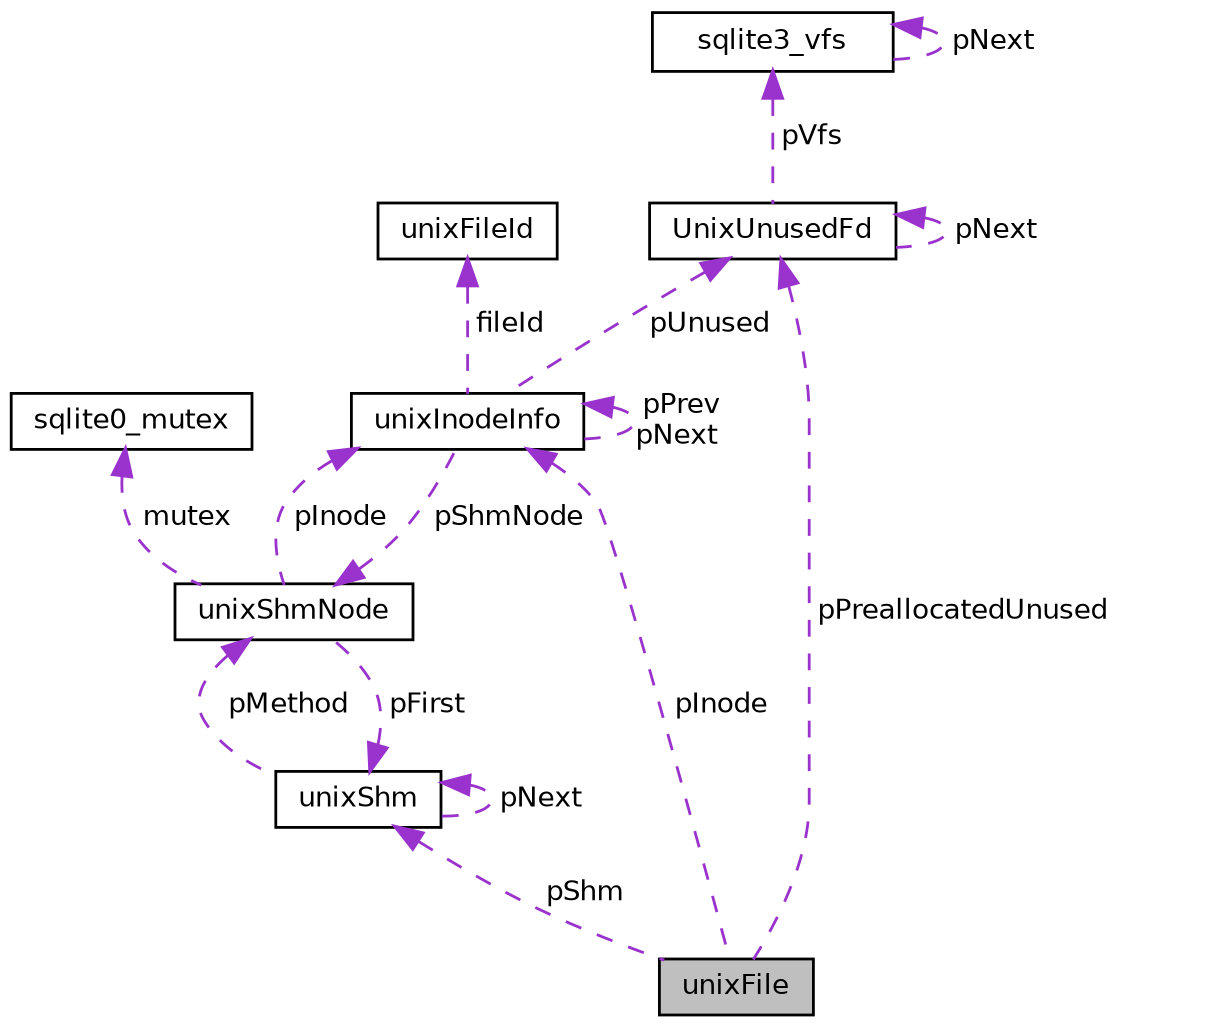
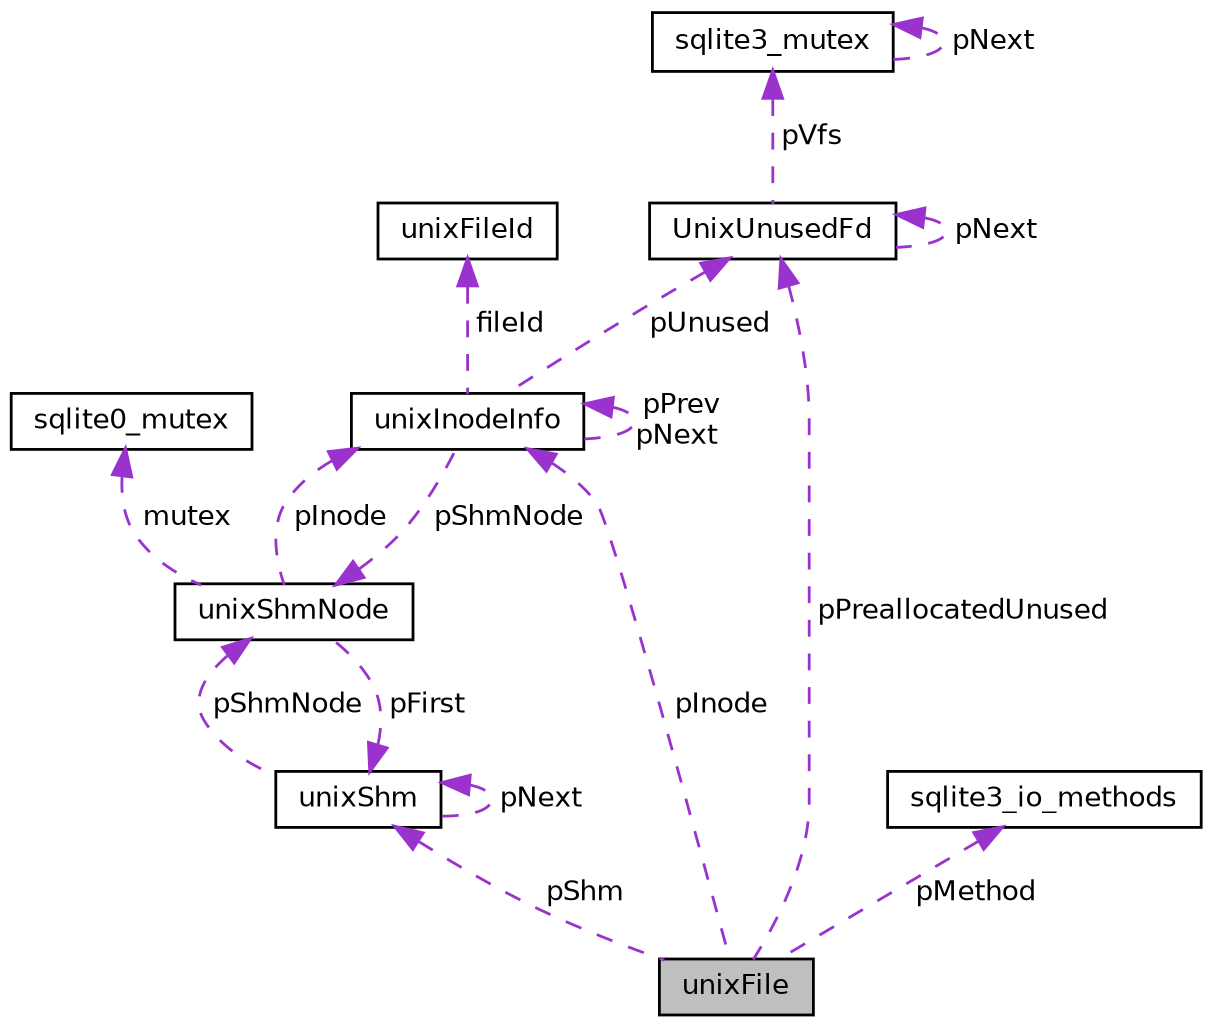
(773, 42) -> (773, 42)
(284, 706) -> (284, 706)
none -> (1044, 799)
